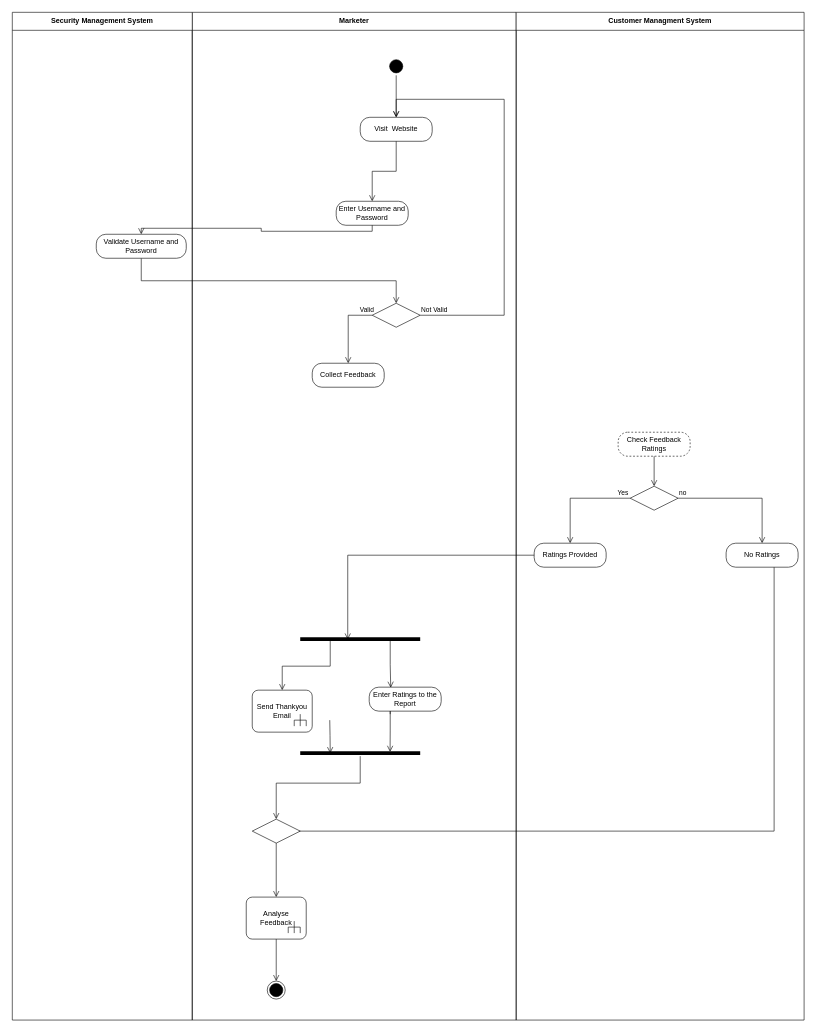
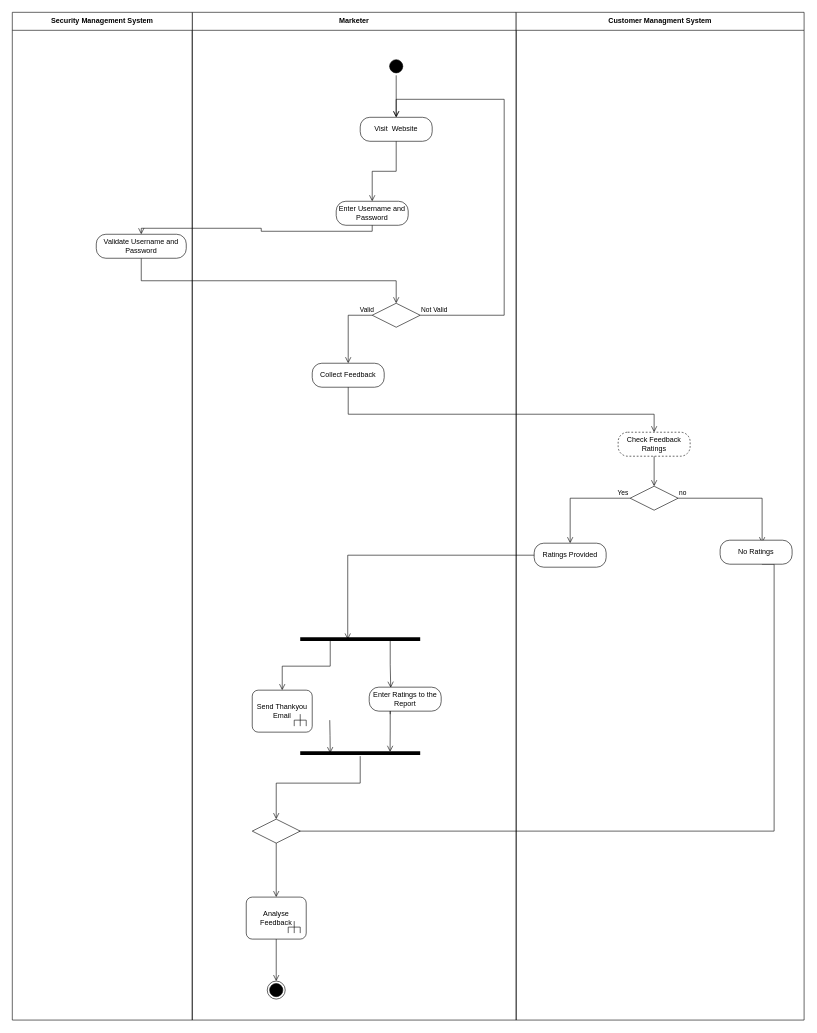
none -> (495, 414)
(762, 555) -> (756, 552)
